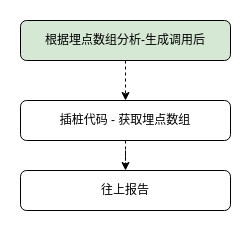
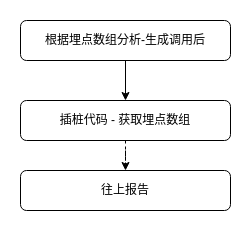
(126, 41) -> (126, 41)
(126, 77) -> (126, 77)
